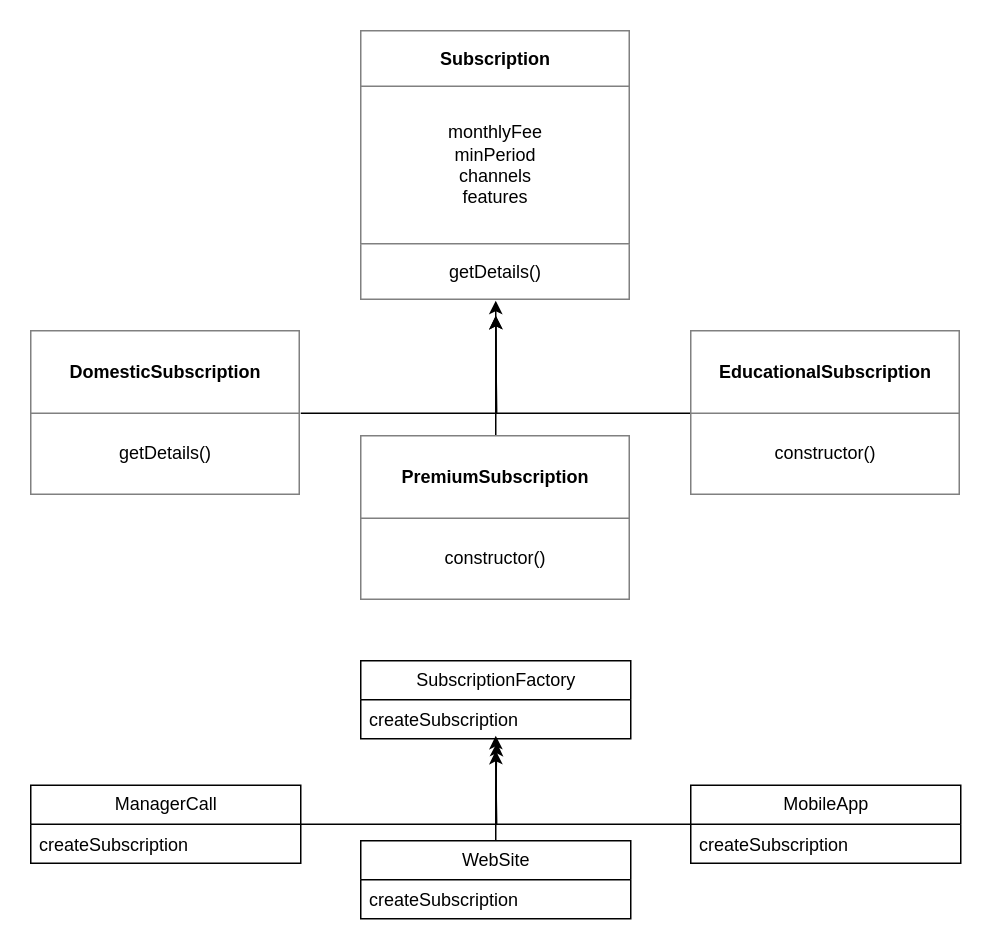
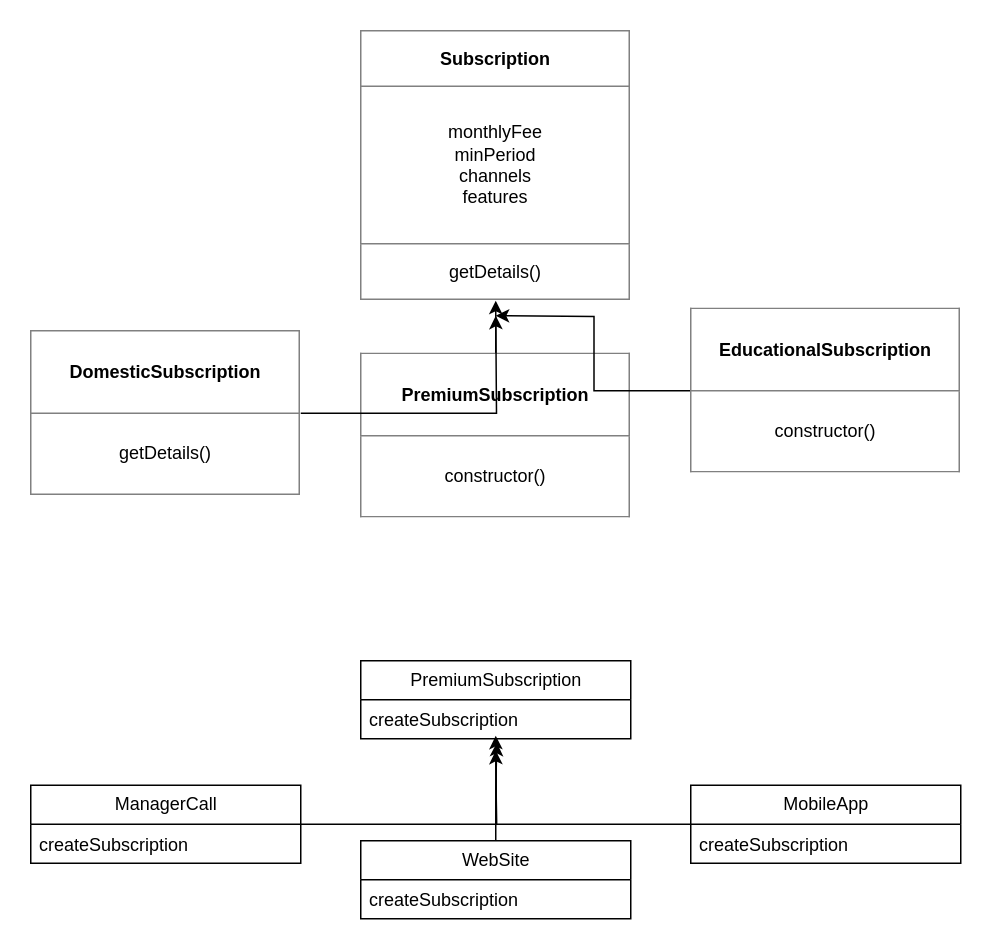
(826, 413) -> (826, 391)
(496, 518) -> (496, 436)
(497, 680) -> (497, 680)
